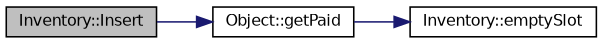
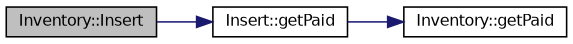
(283, 22) -> (280, 22)
(503, 22) -> (485, 22)
